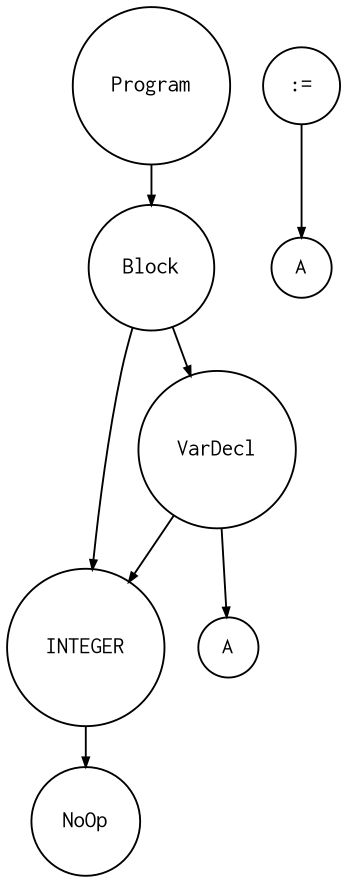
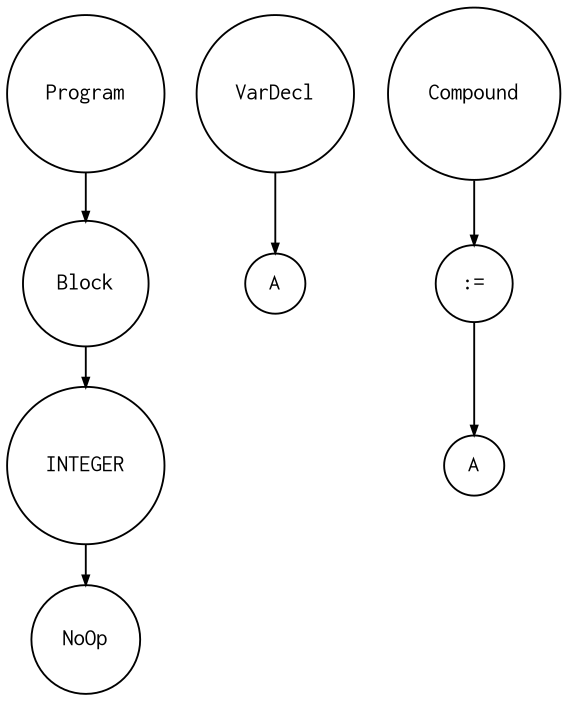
none -> (474, 94)
(180, 346) -> none
(154, 544) -> none
